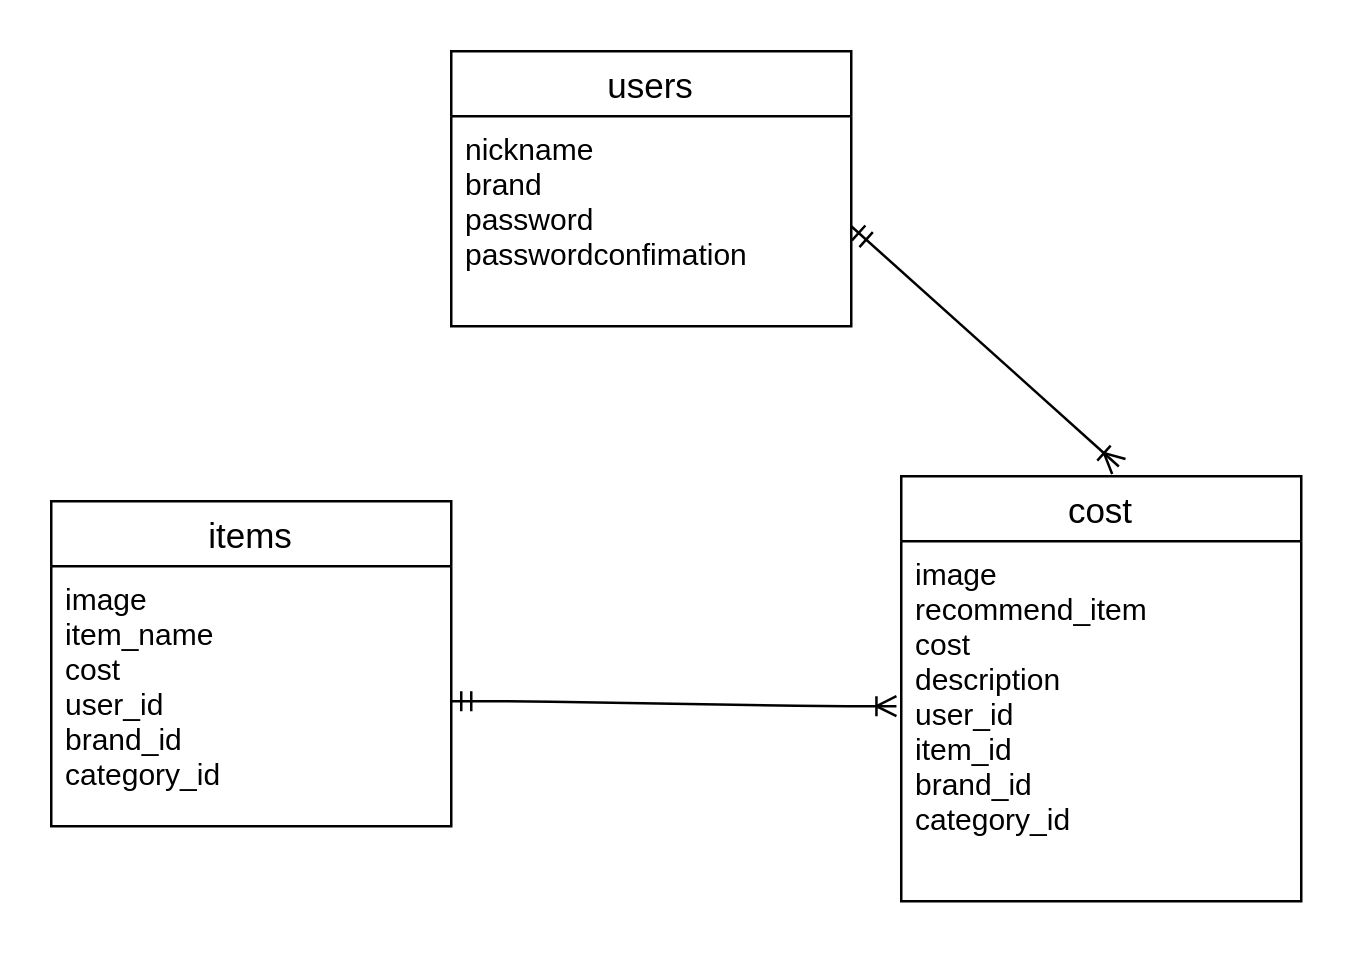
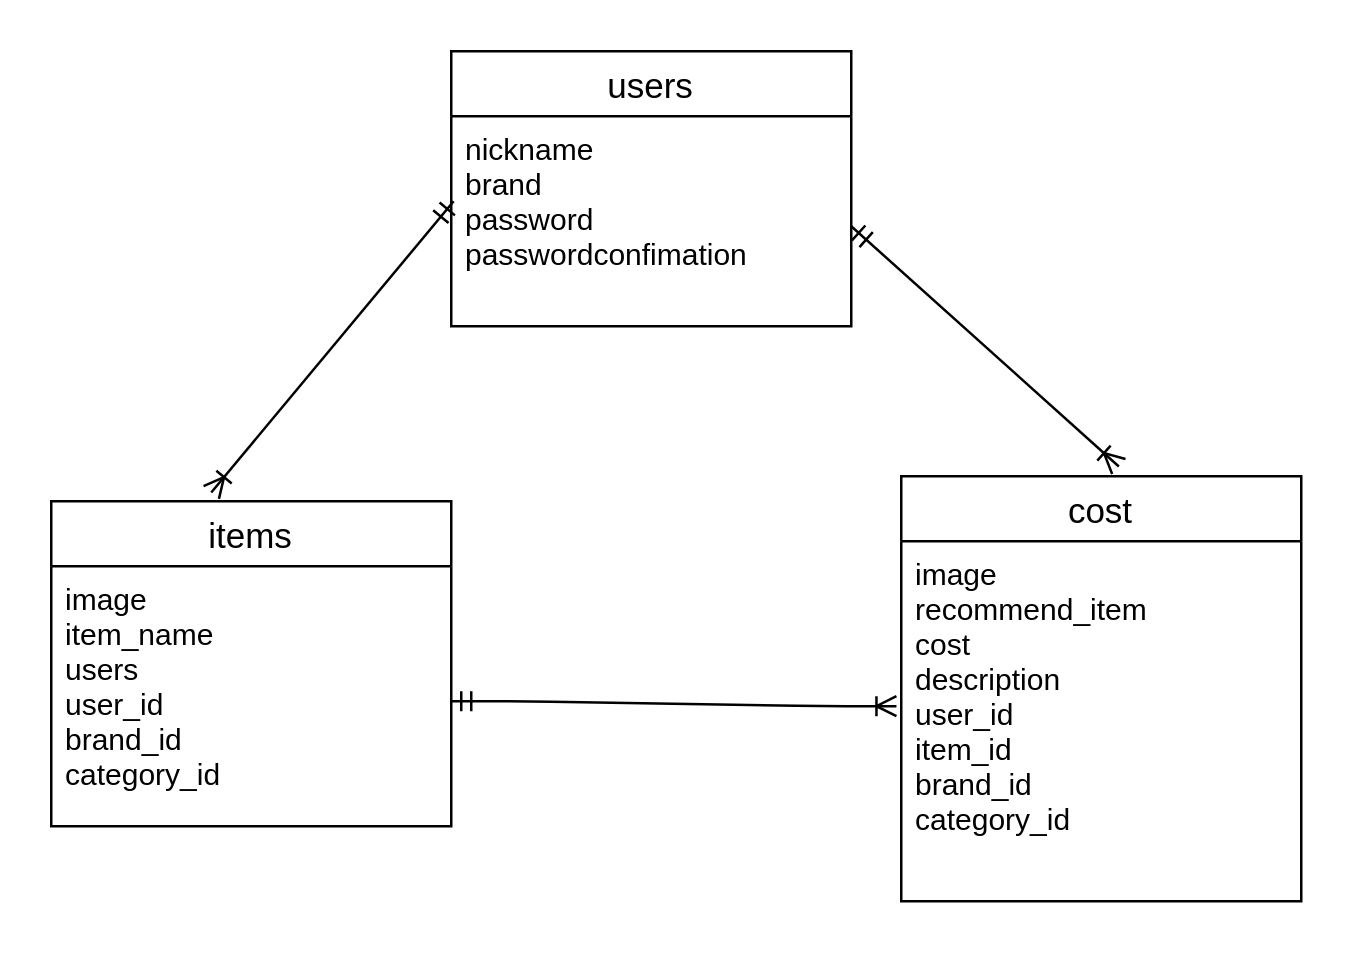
none -> (329, 351)
(103, 600) -> (103, 600)
